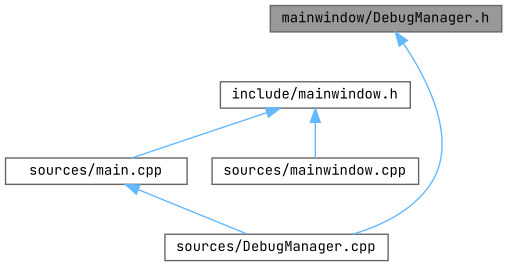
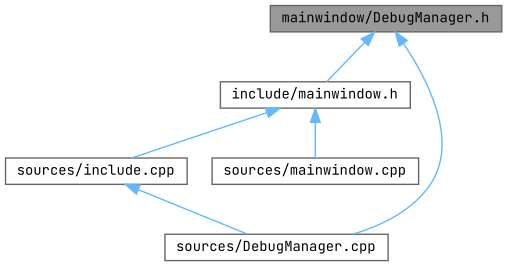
none -> (346, 62)
(96, 171) -> (96, 171)
